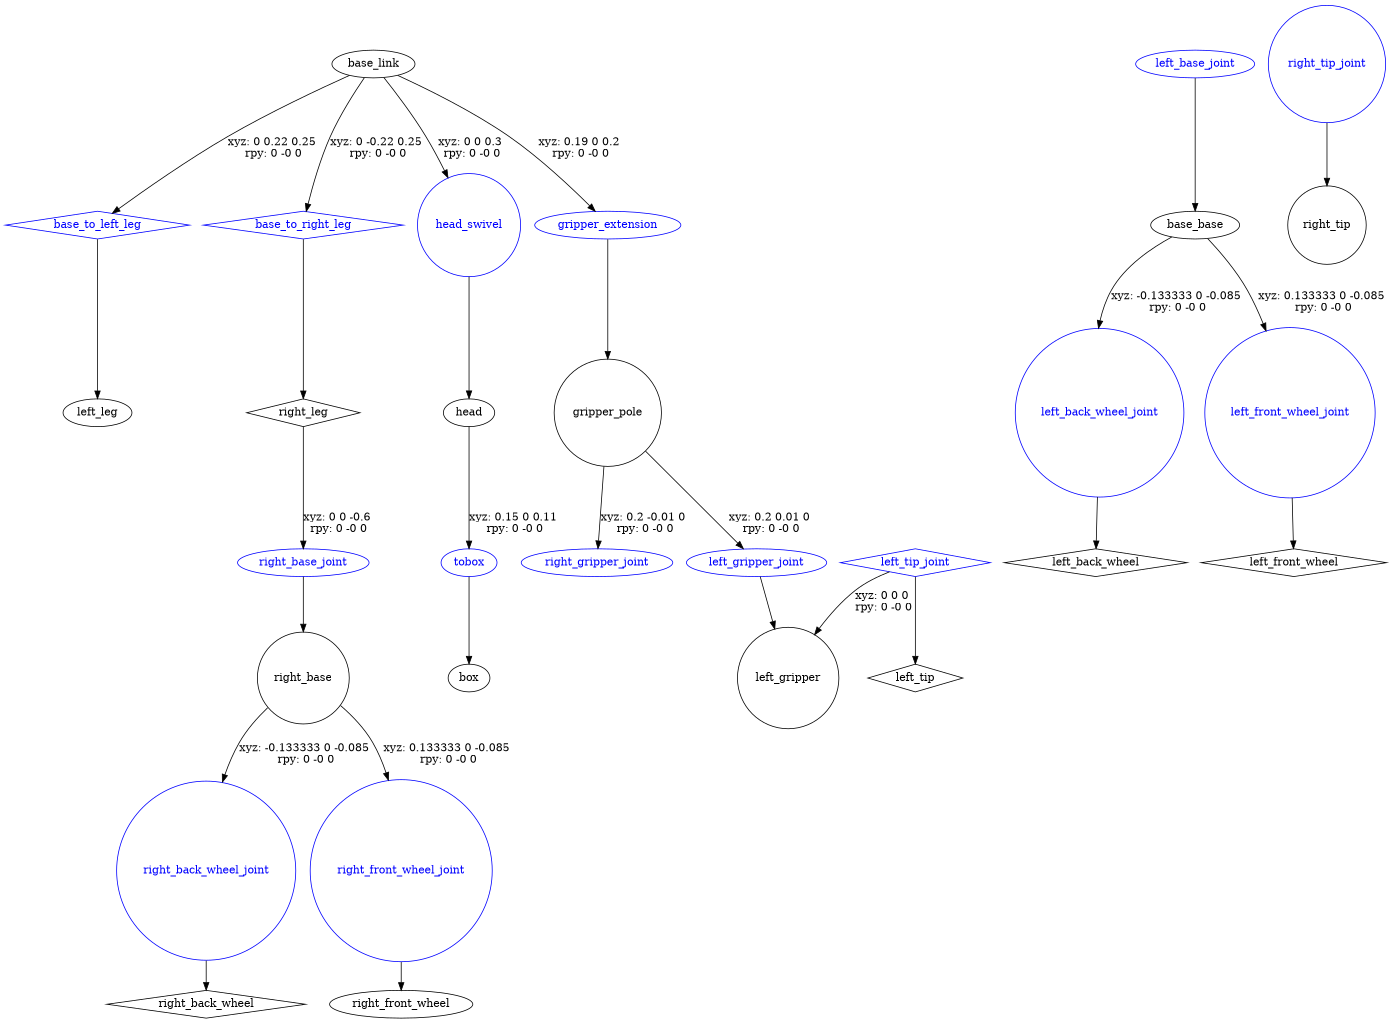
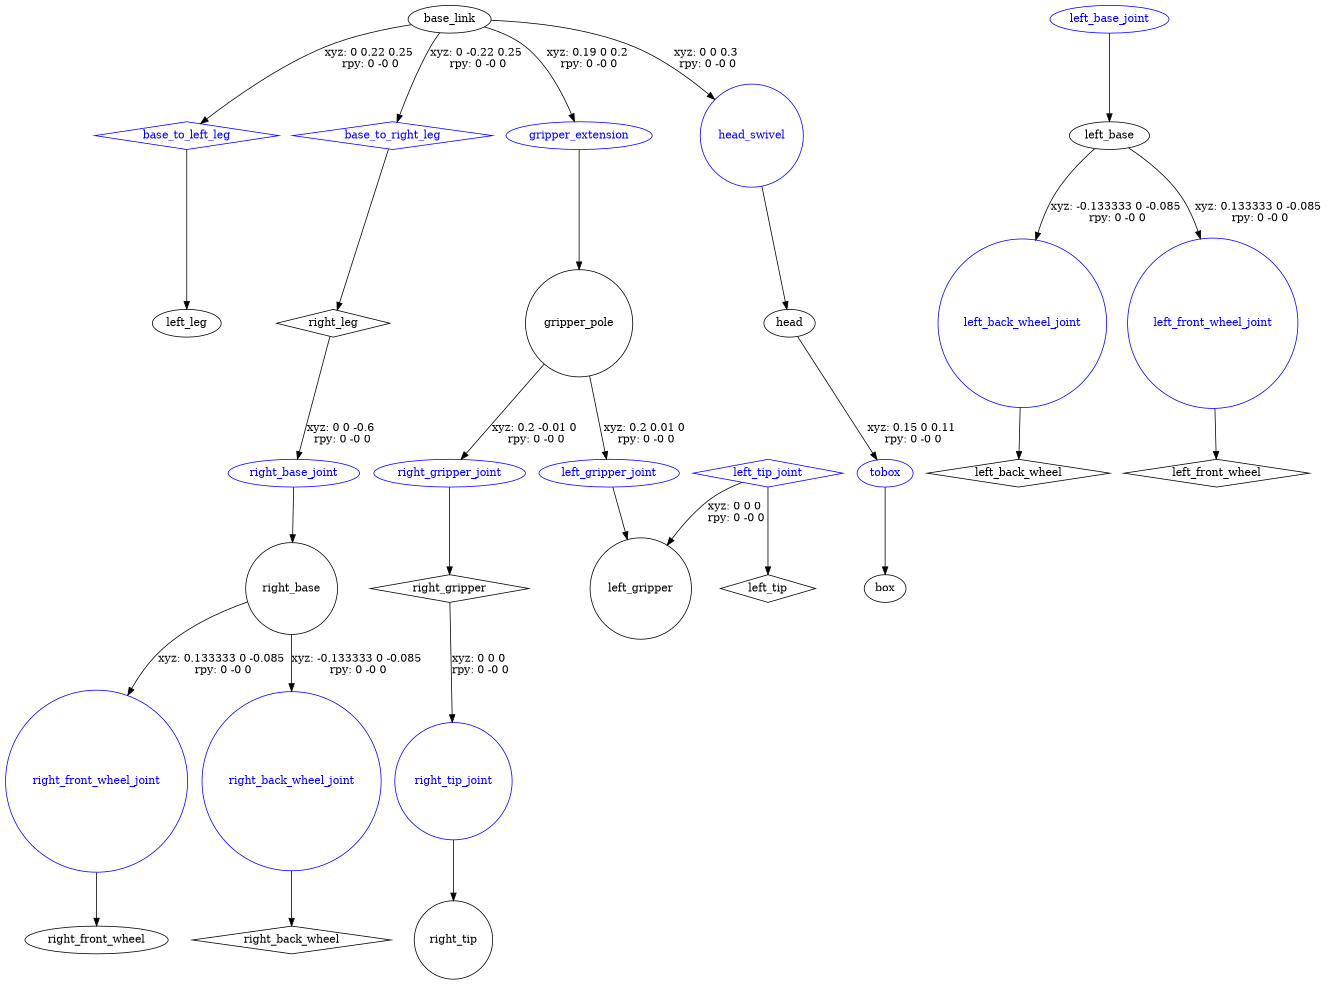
(1195, 225) -> (1109, 136)
none -> (450, 589)
